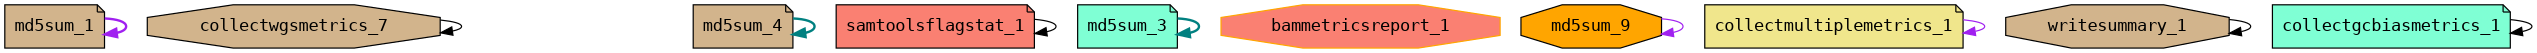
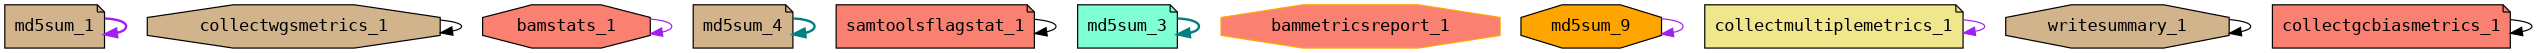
(294, 26) -> (294, 26)
none -> (566, 26)
(2391, 26) -> (2391, 26)
